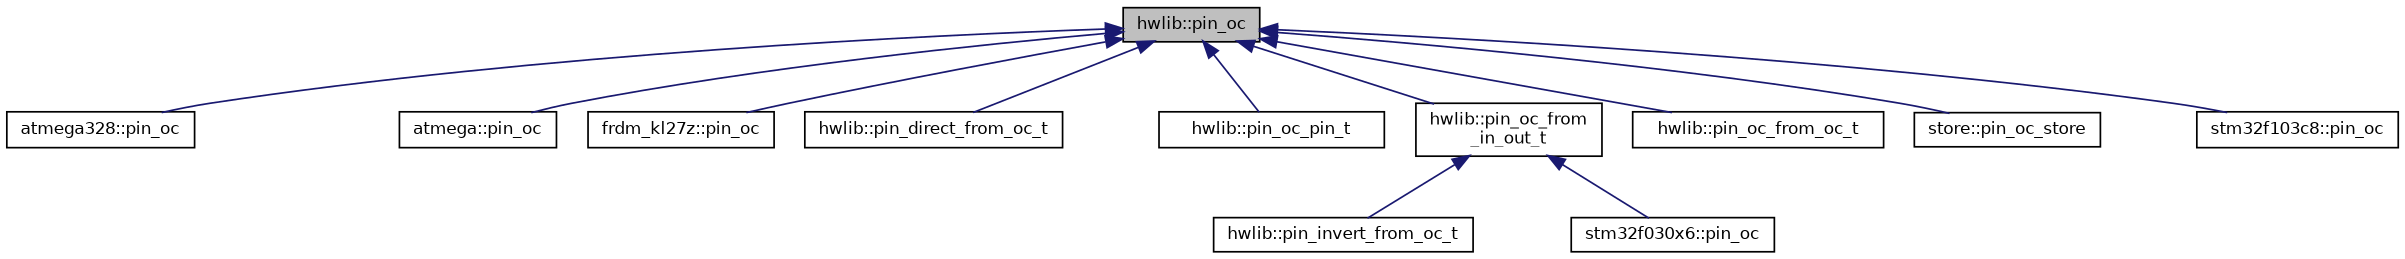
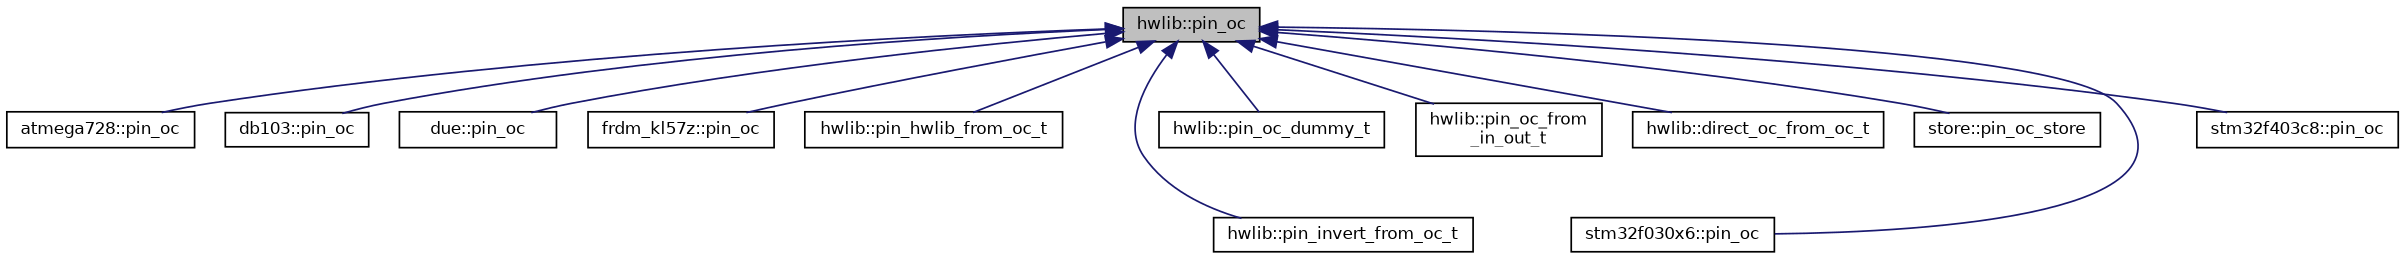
(101, 130) -> (101, 130)
none -> (297, 130)
(478, 130) -> (478, 130)
(681, 130) -> (681, 130)
(934, 130) -> (934, 130)
(1272, 130) -> (1272, 130)
(1758, 130) -> (1758, 130)
(2298, 130) -> (2298, 130)
(1411, 191) -> (1146, 159)
(1606, 191) -> (1920, 57)
